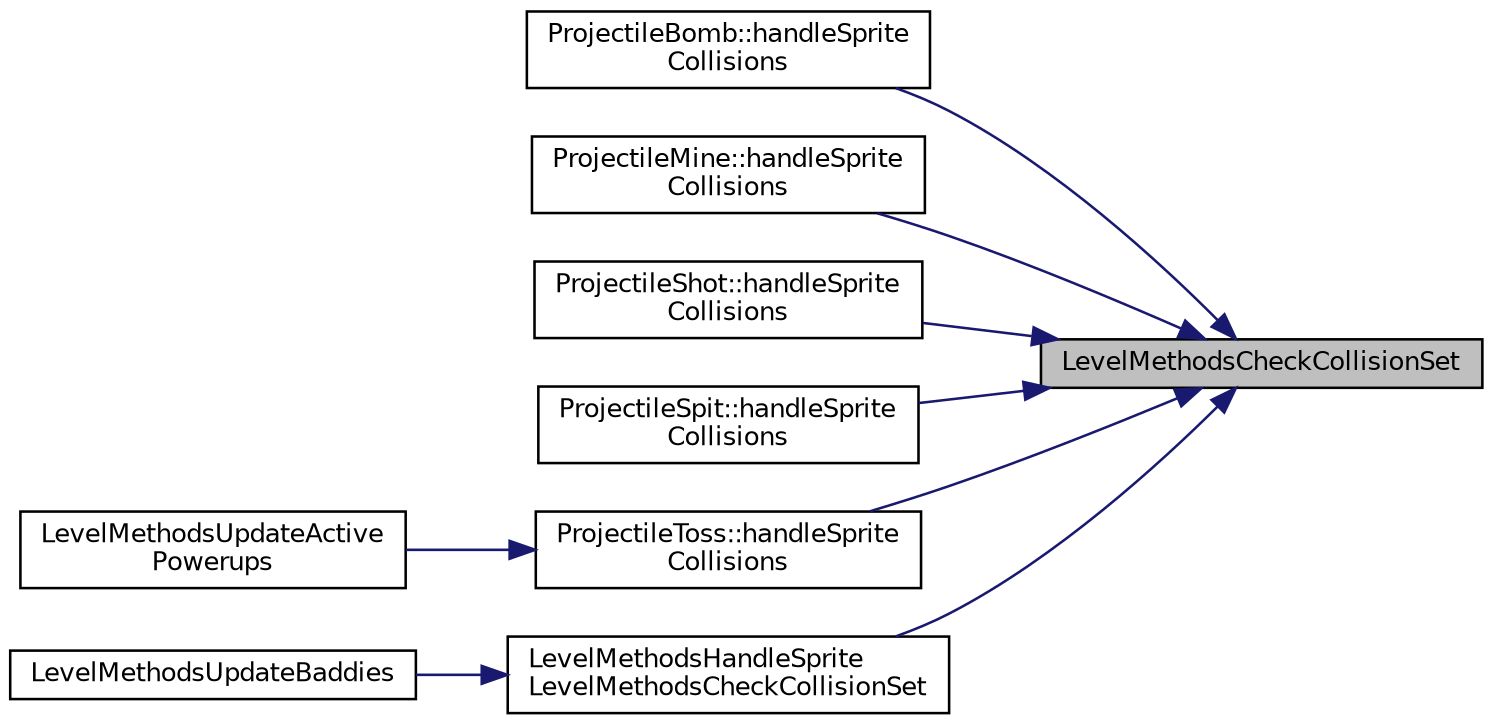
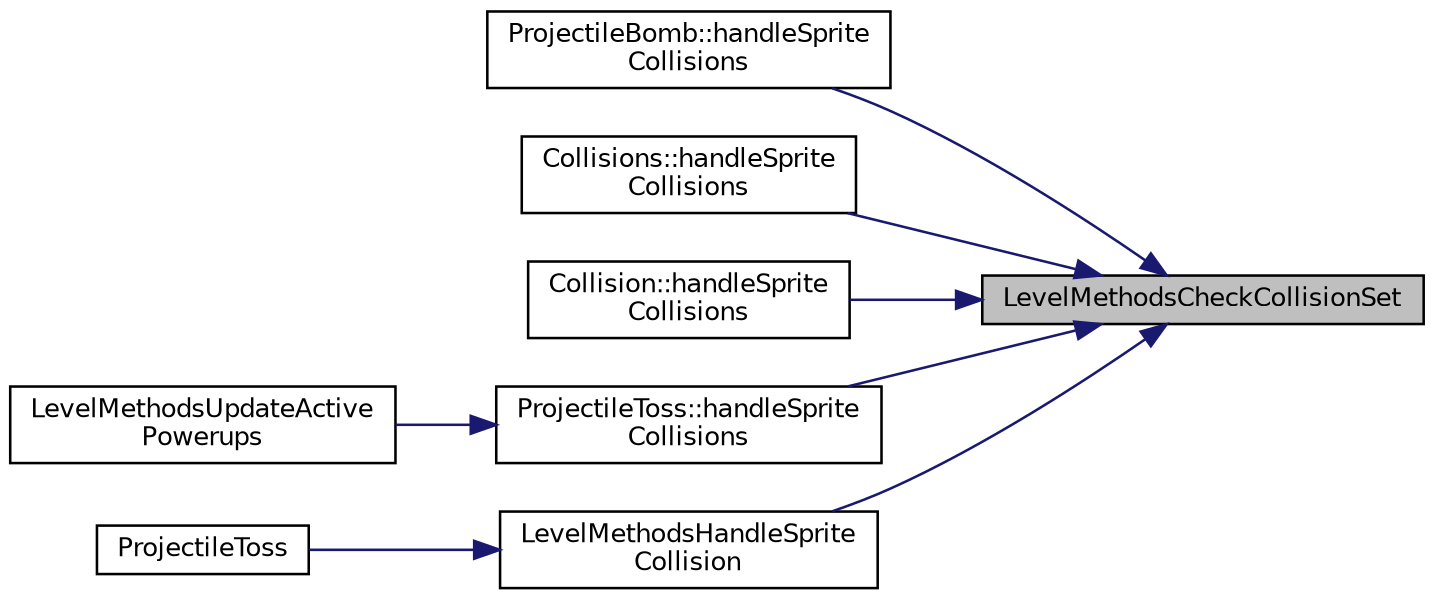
(728, 175) -> (689, 175)
(728, 300) -> (689, 300)
(728, 425) -> none
(213, 675) -> (203, 550)
(728, 675) -> (689, 550)
